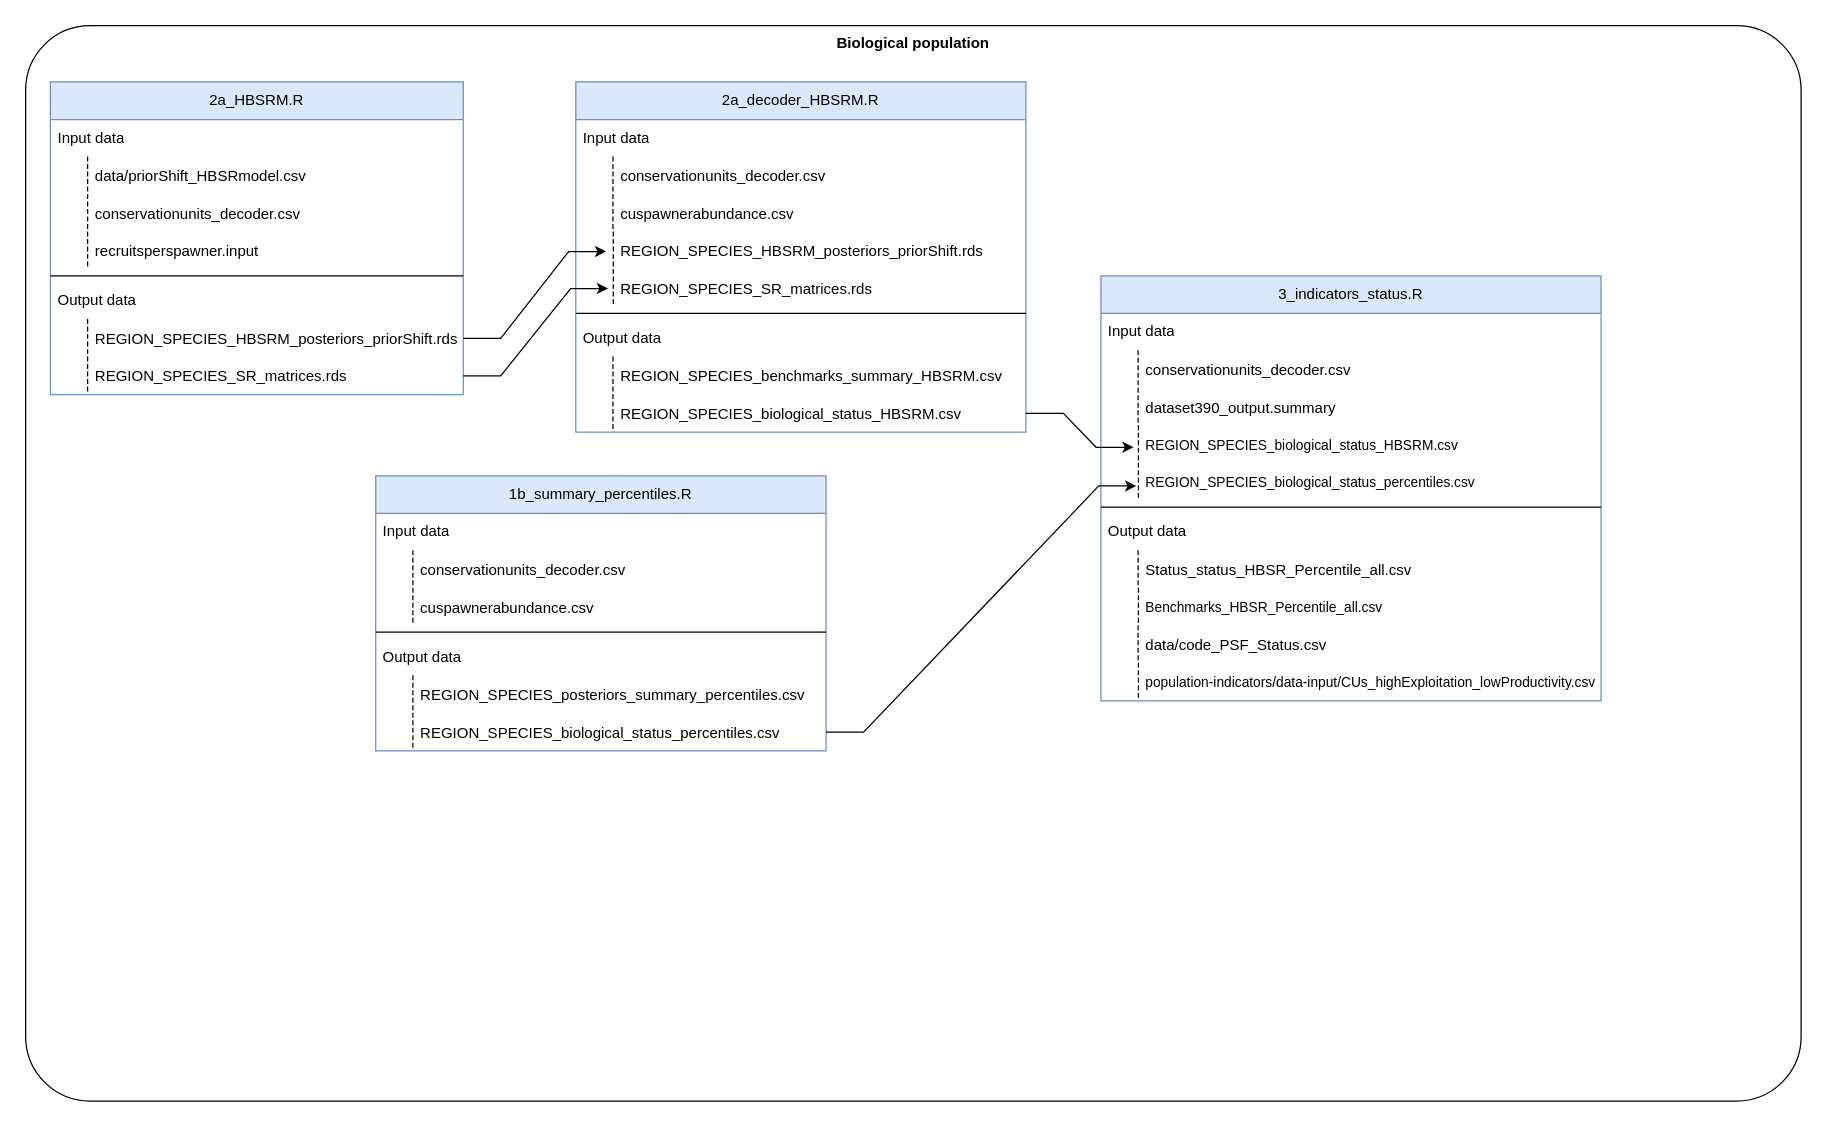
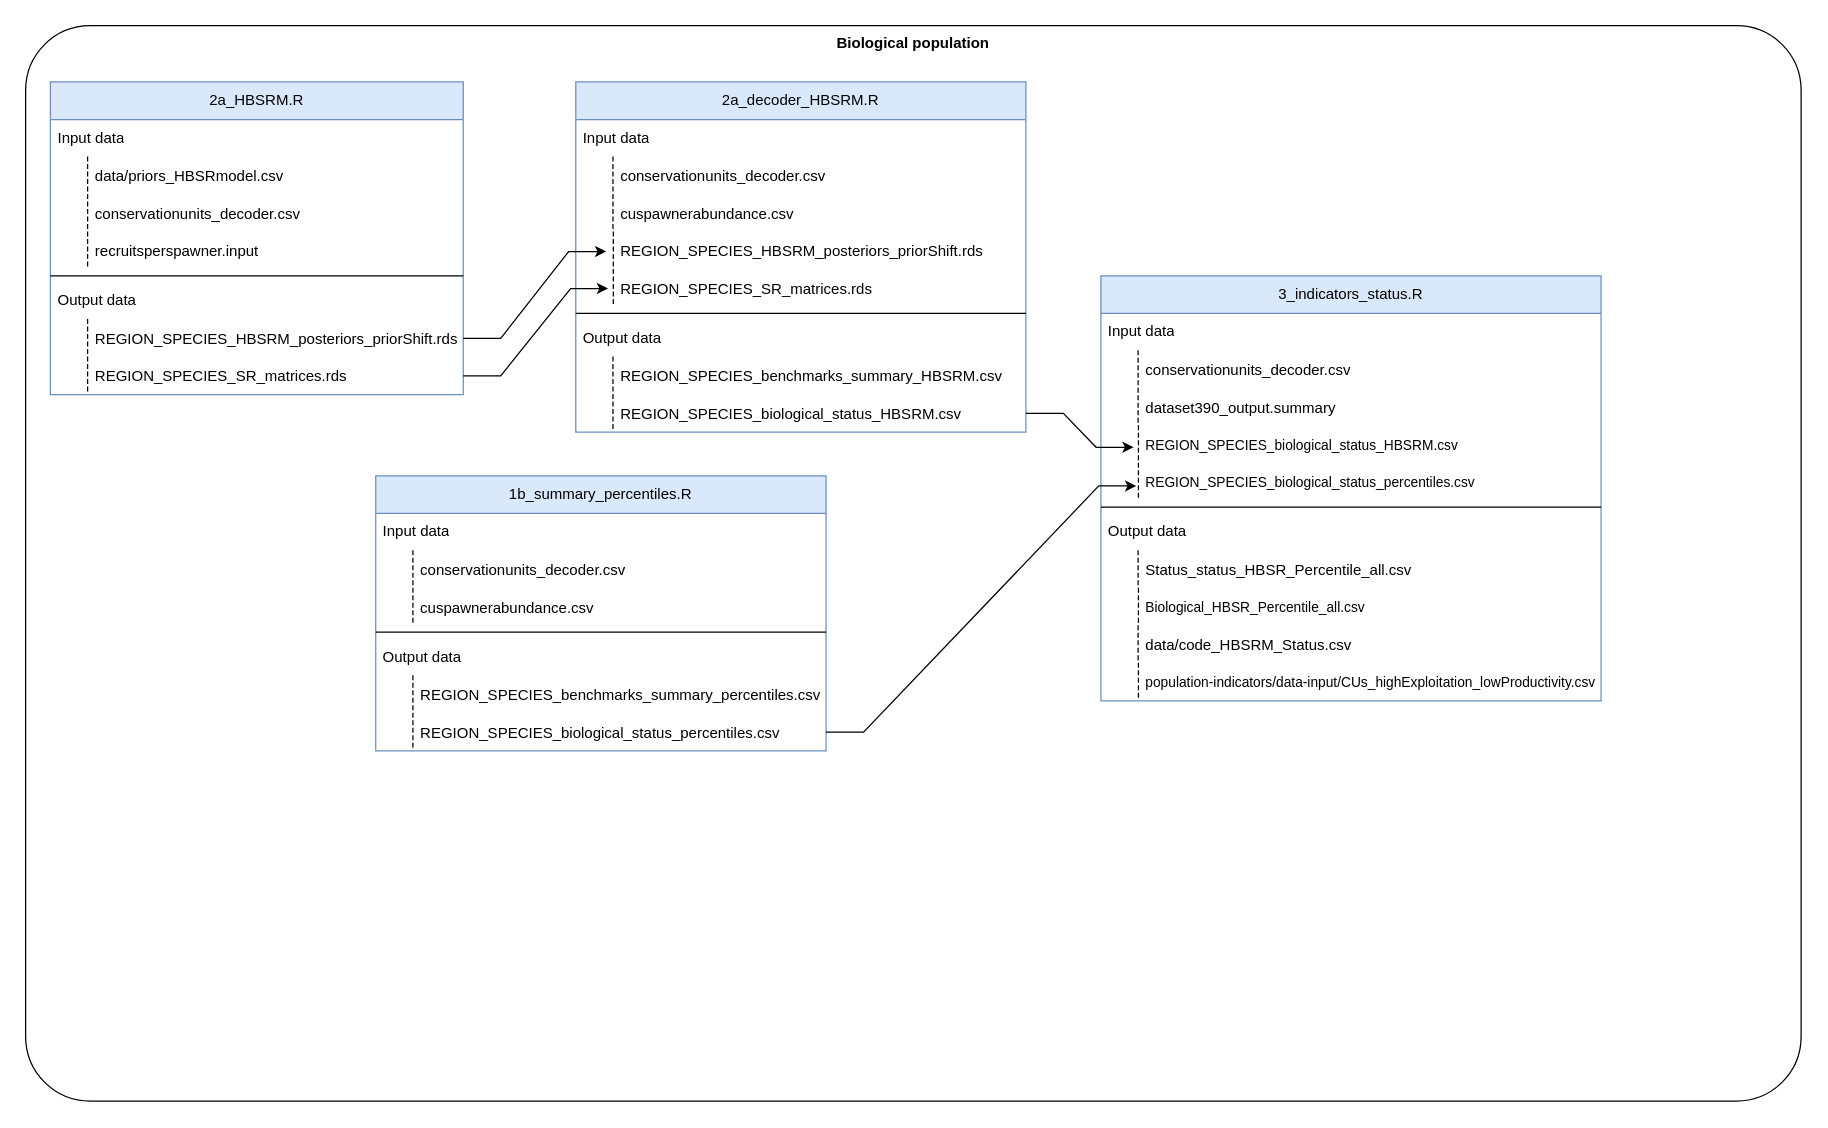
(209, 176) -> (194, 176)
(1267, 607) -> (1260, 607)
(1244, 645) -> (1252, 645)
(618, 695) -> (620, 695)
